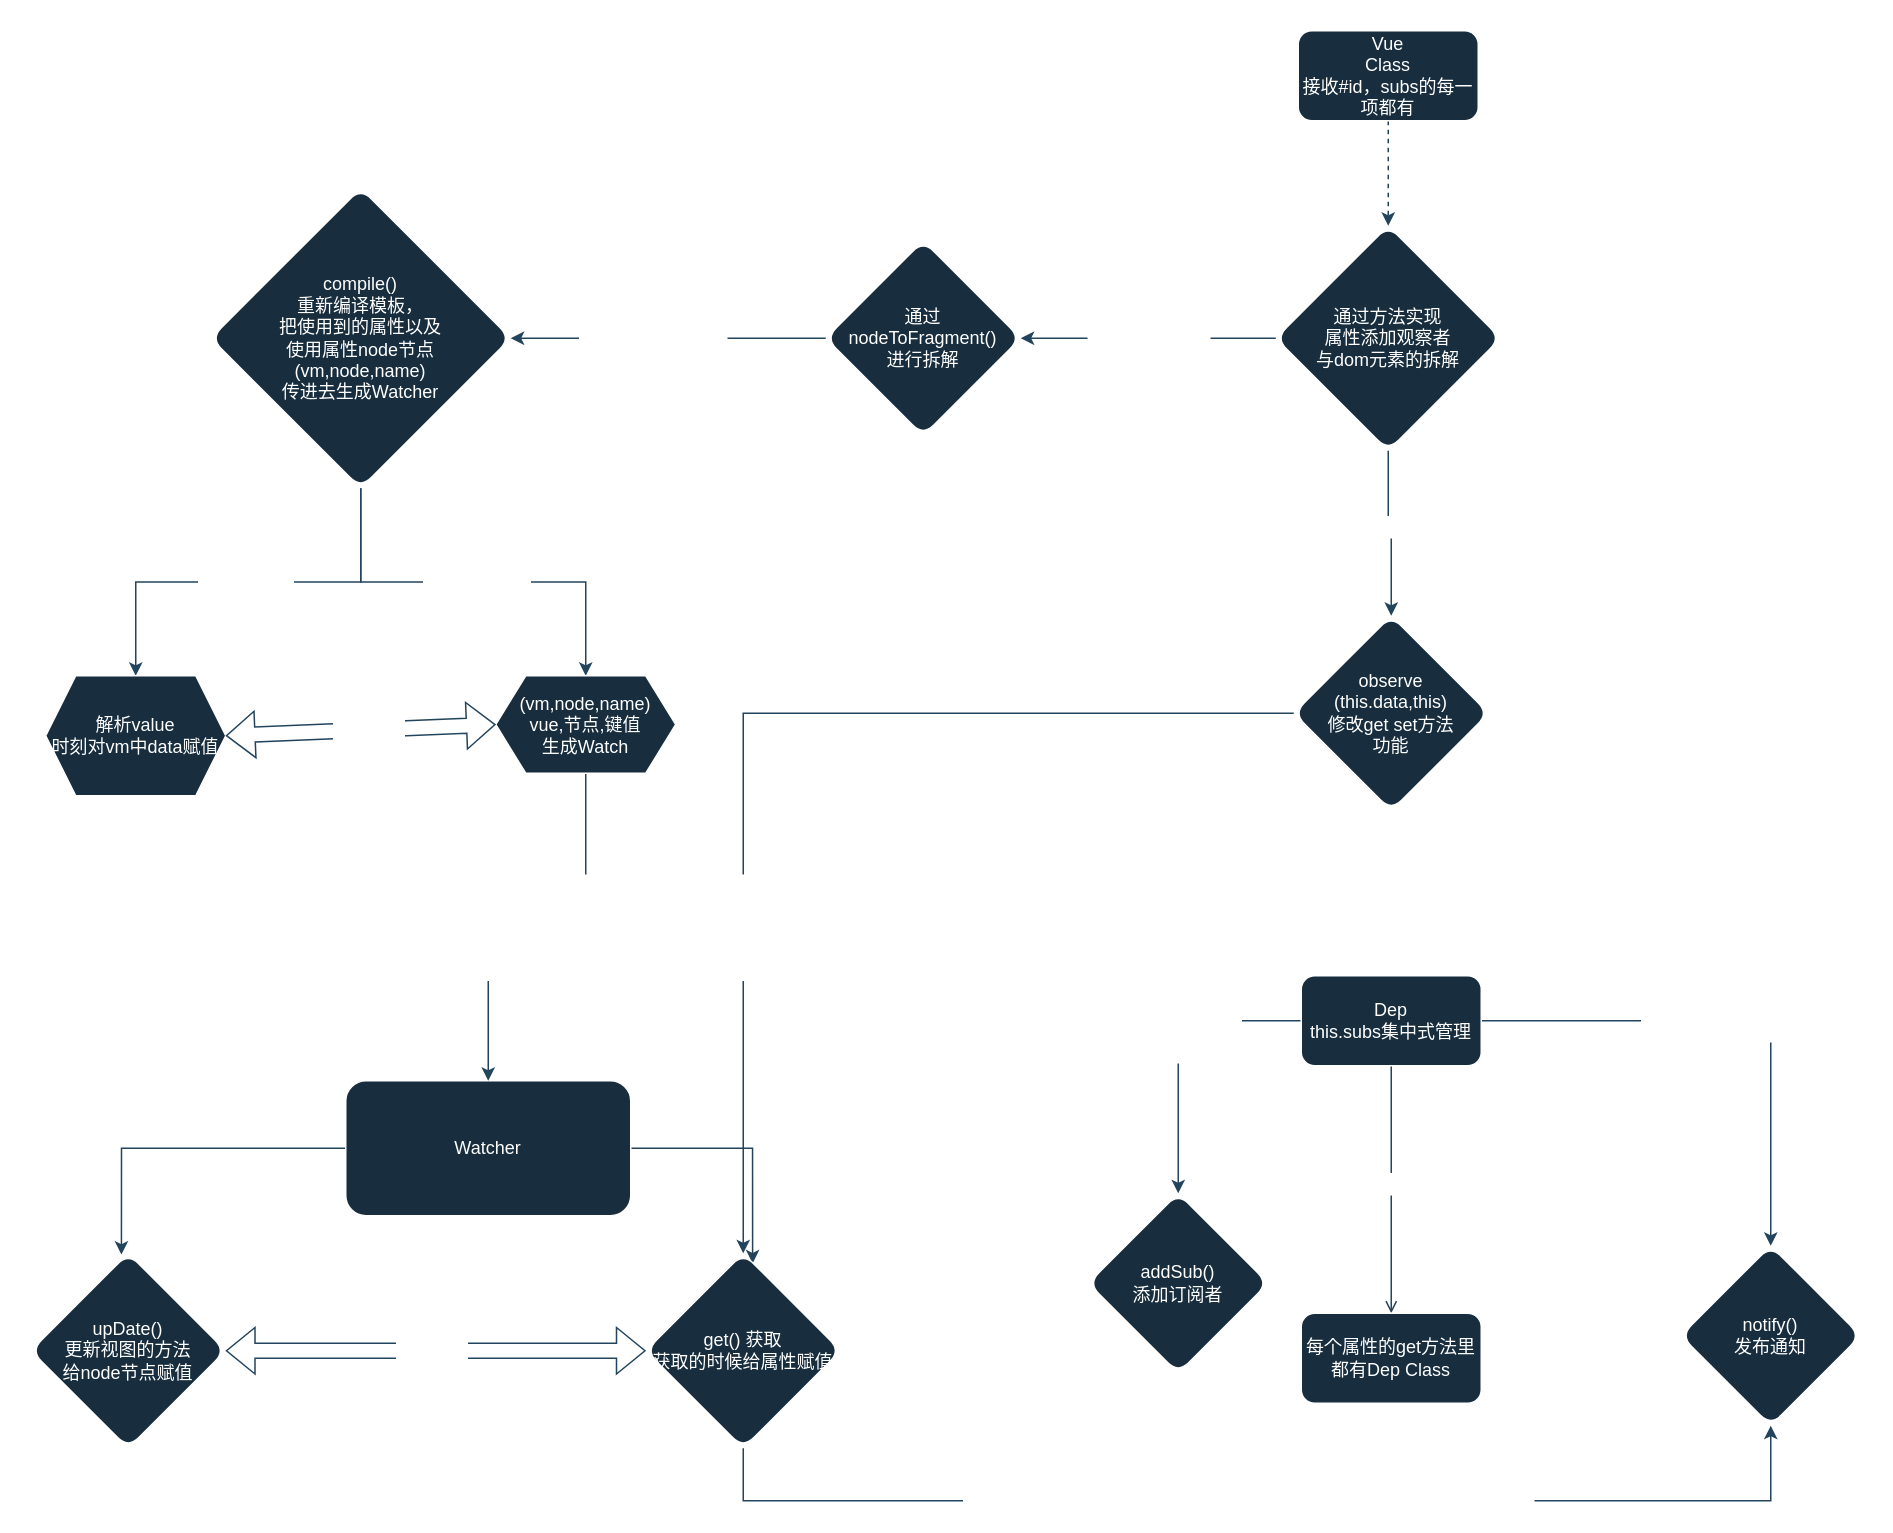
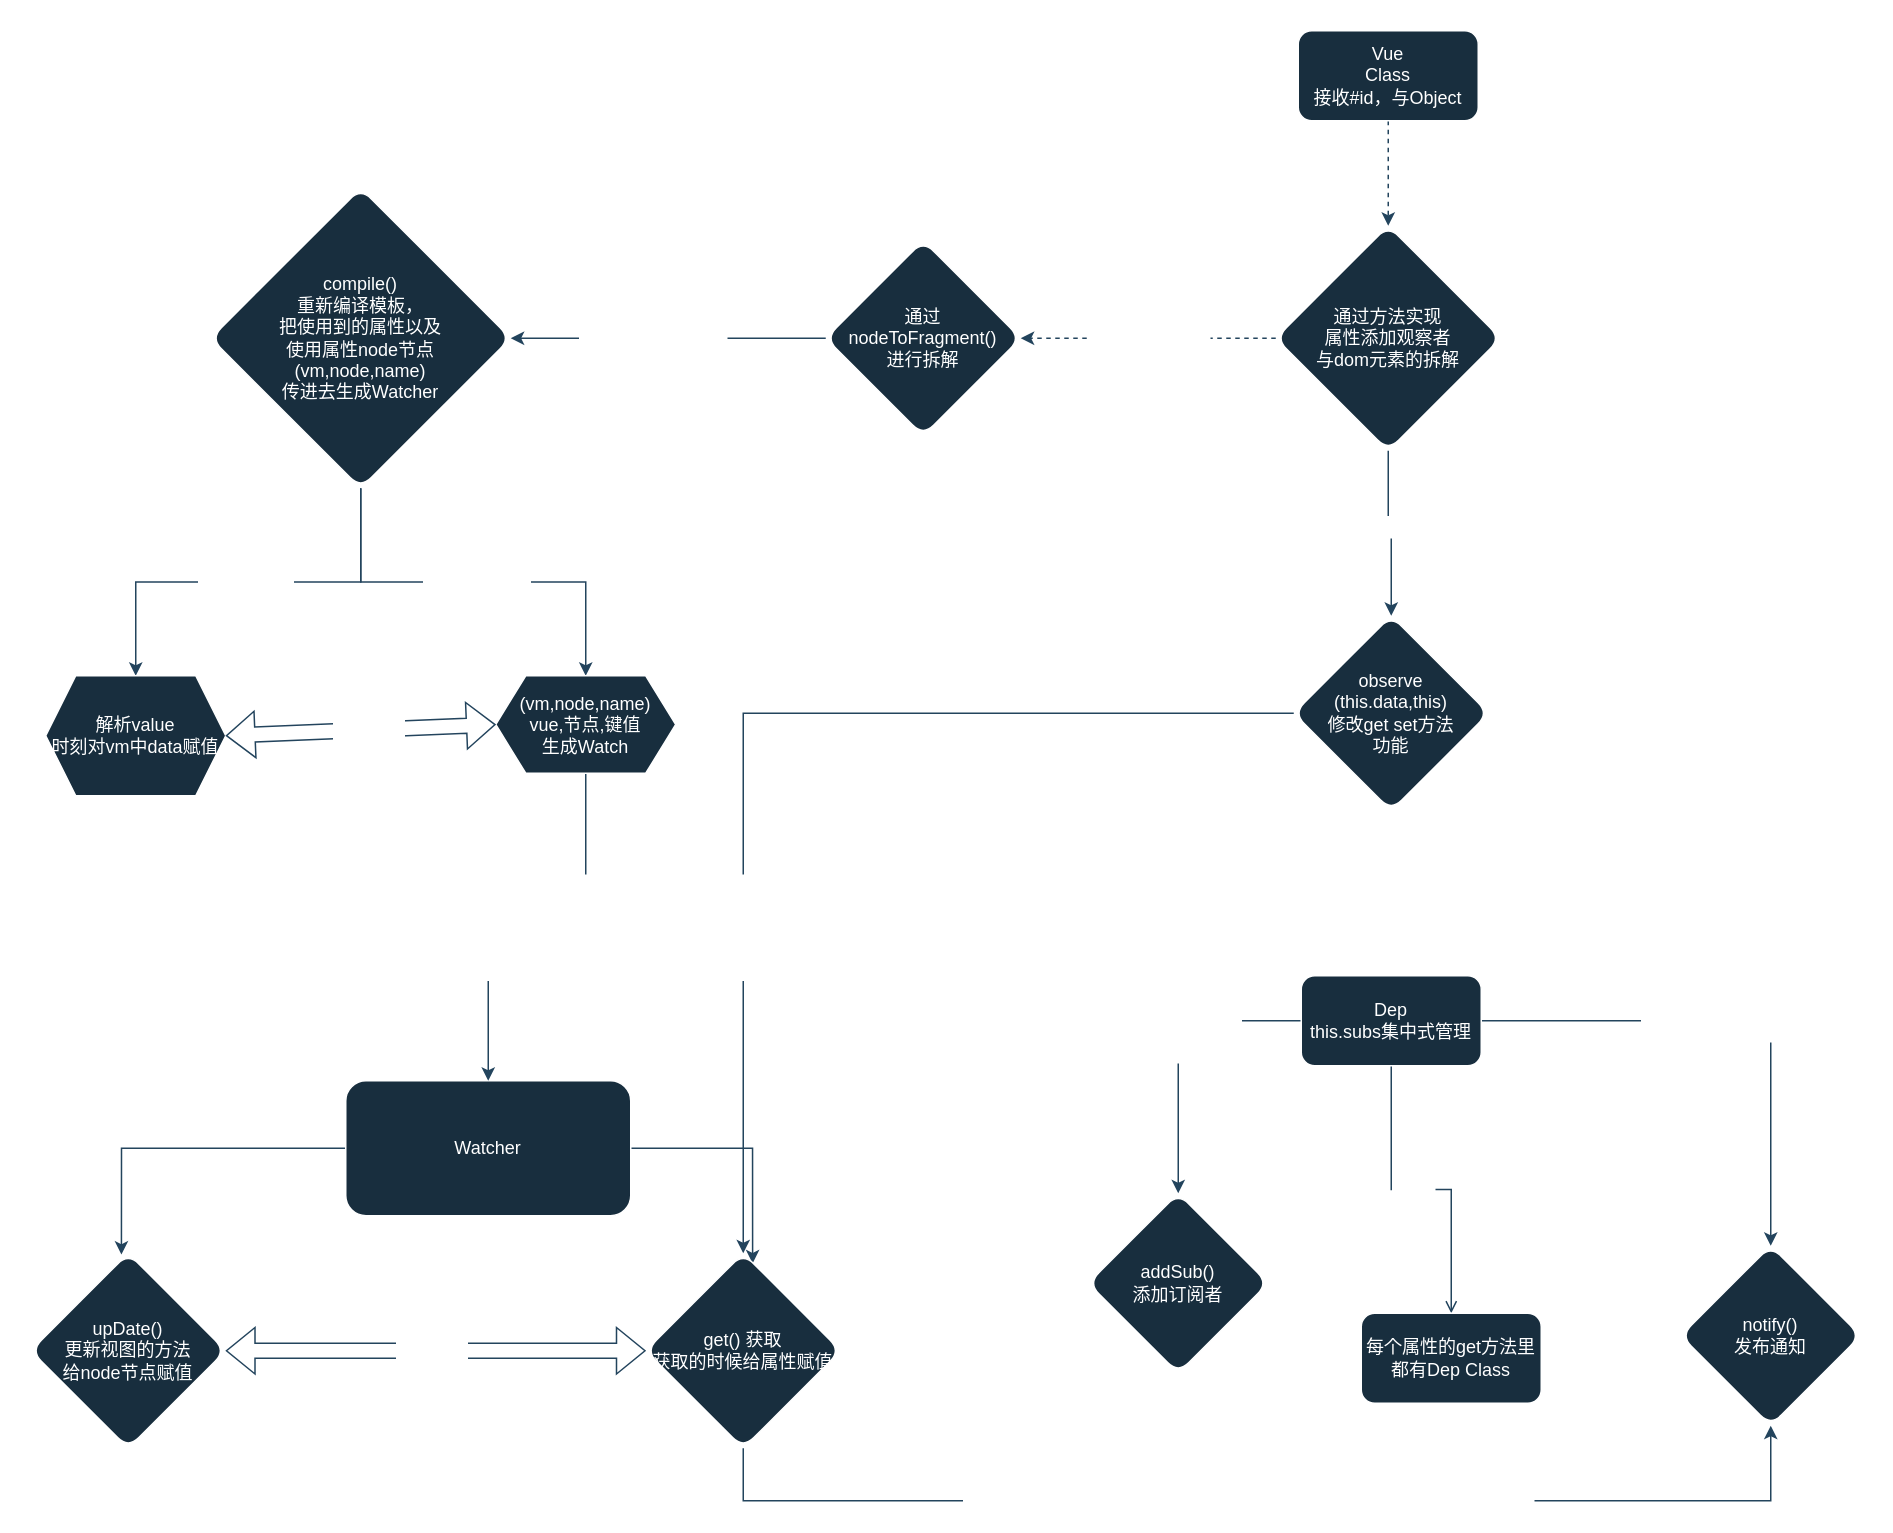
(1388, 76) -> (1388, 76)
(1242, 338) -> (1242, 338)
(1391, 1358) -> (1451, 1358)
